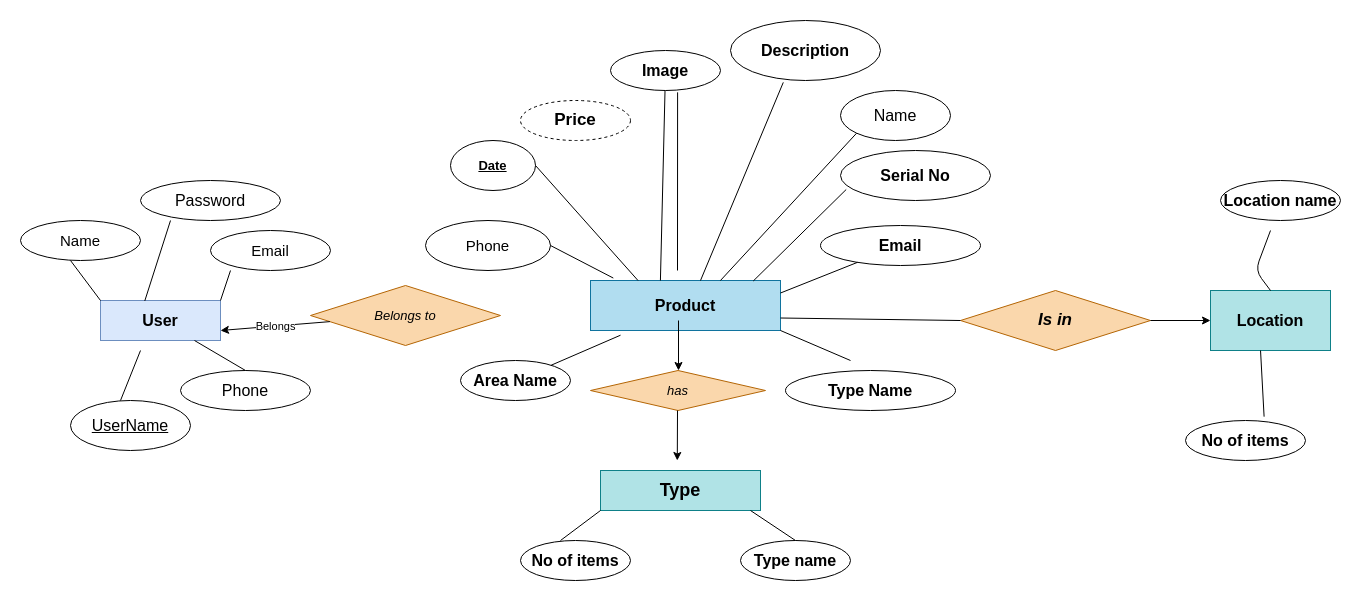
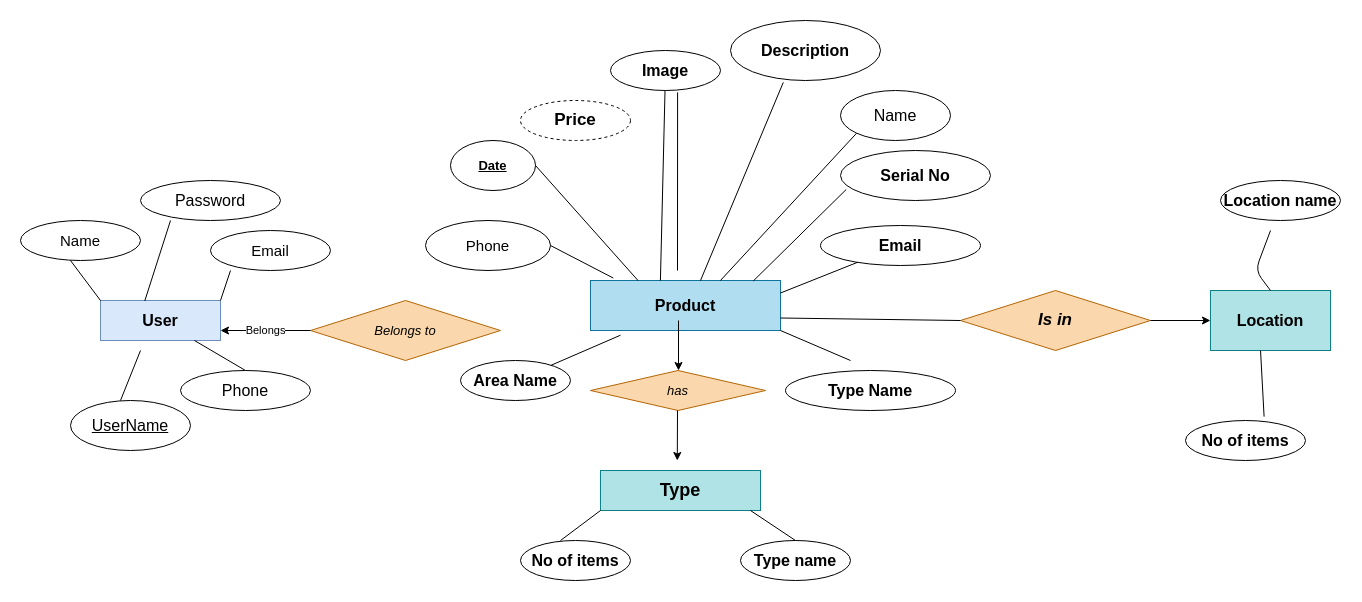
(406, 316) -> (406, 331)
